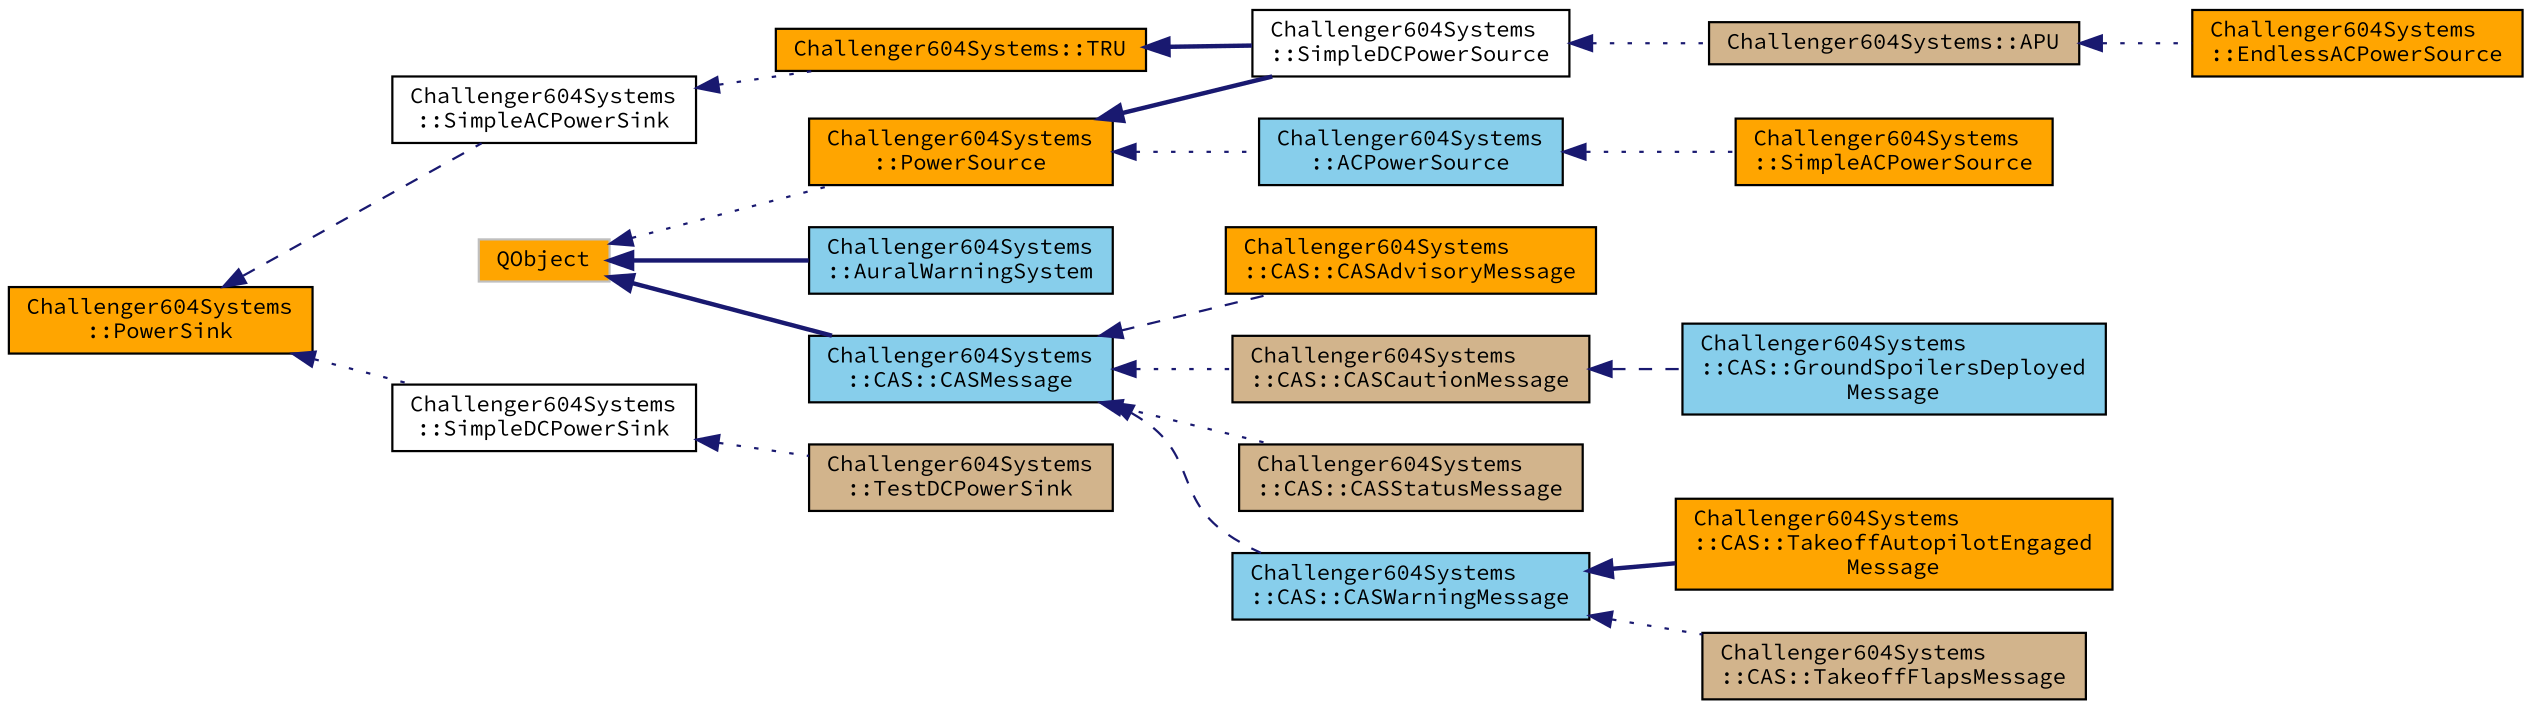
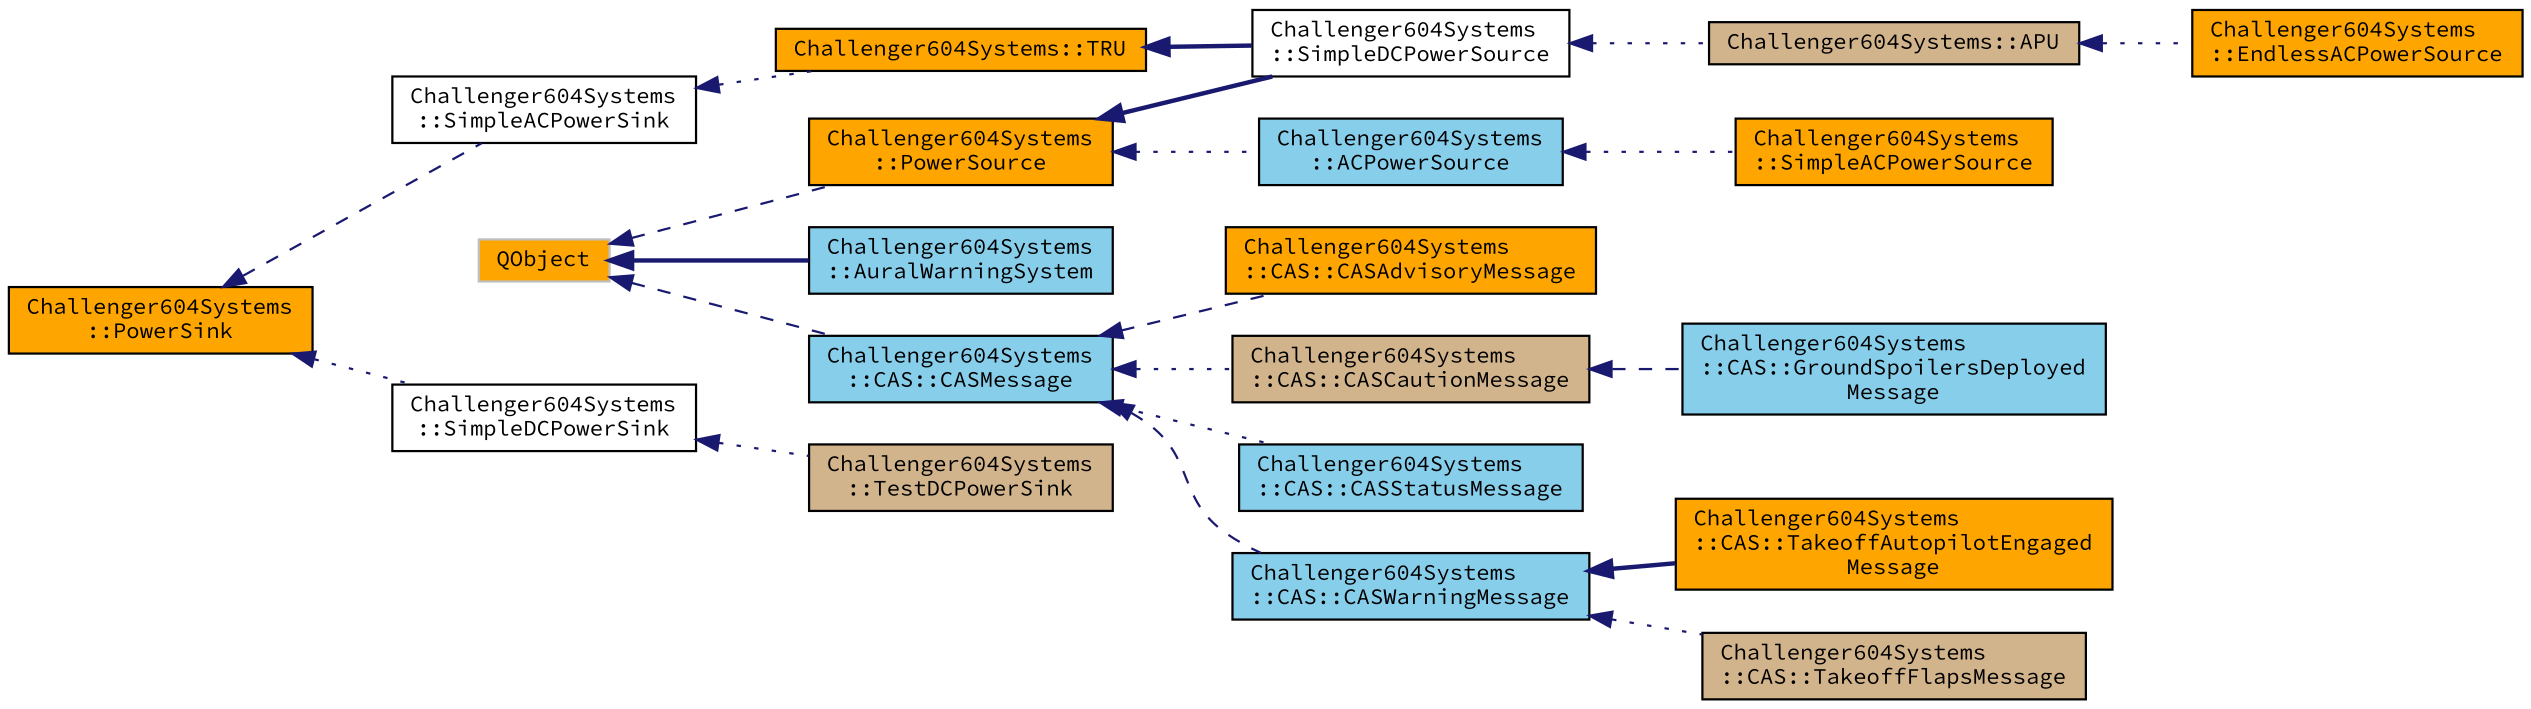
(732, 212) -> (732, 212)
(732, 309) -> (732, 309)
(1411, 478) -> (1411, 478)
